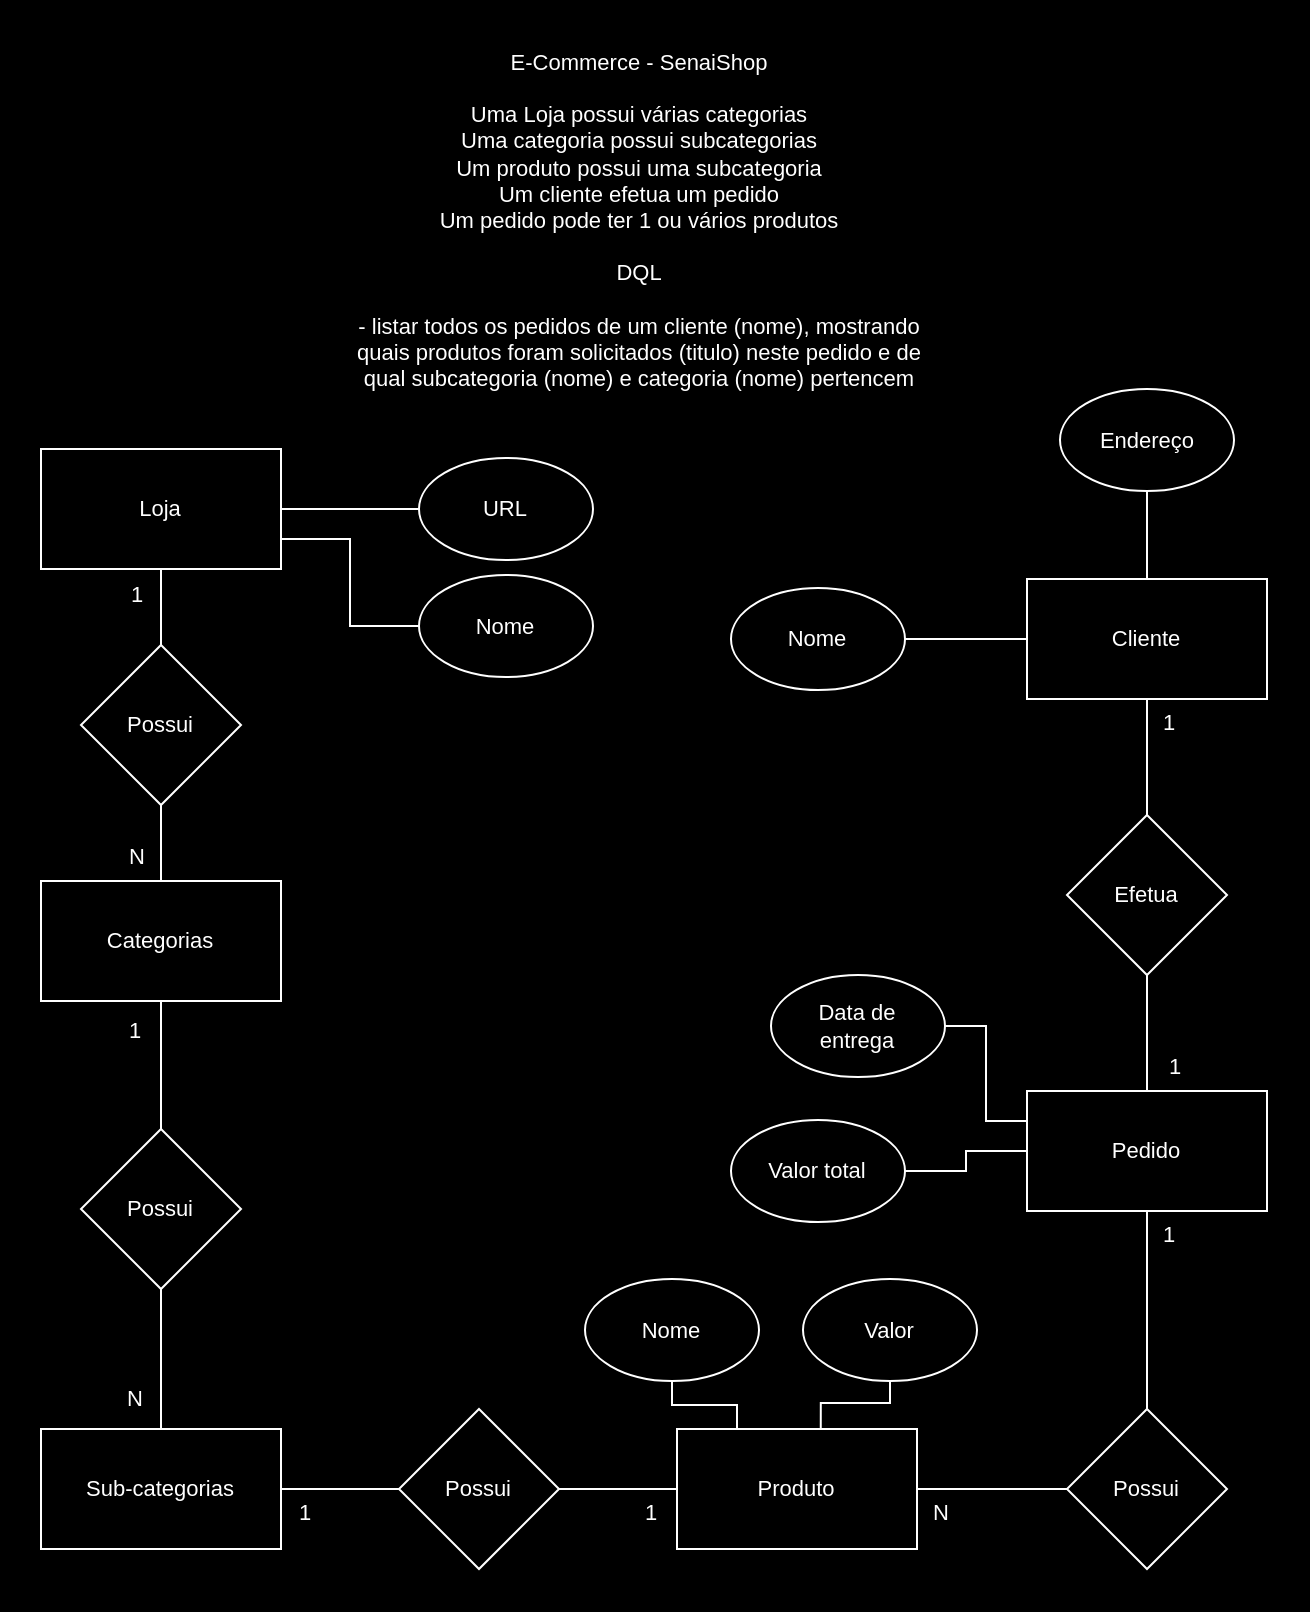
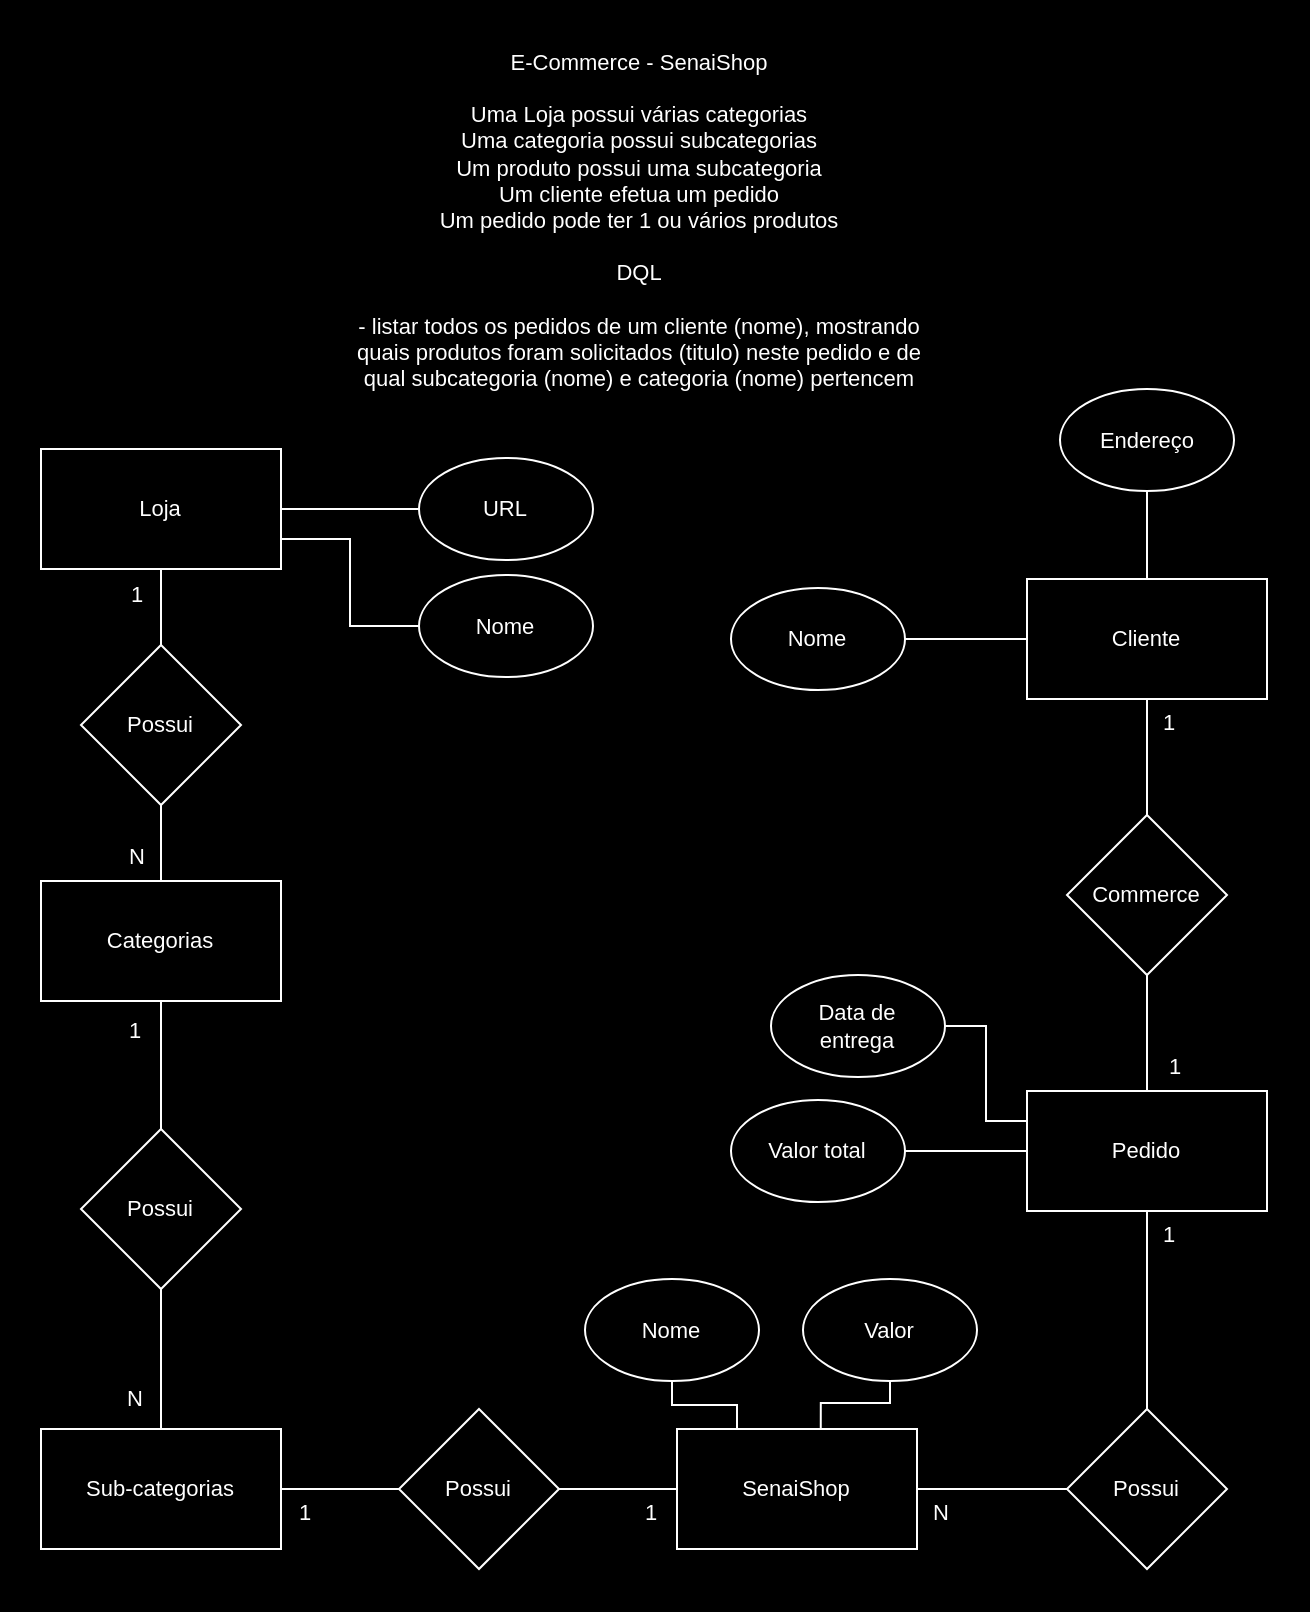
(1147, 895) -> (1147, 895)
(818, 1171) -> (818, 1151)
(797, 1489) -> (797, 1489)
